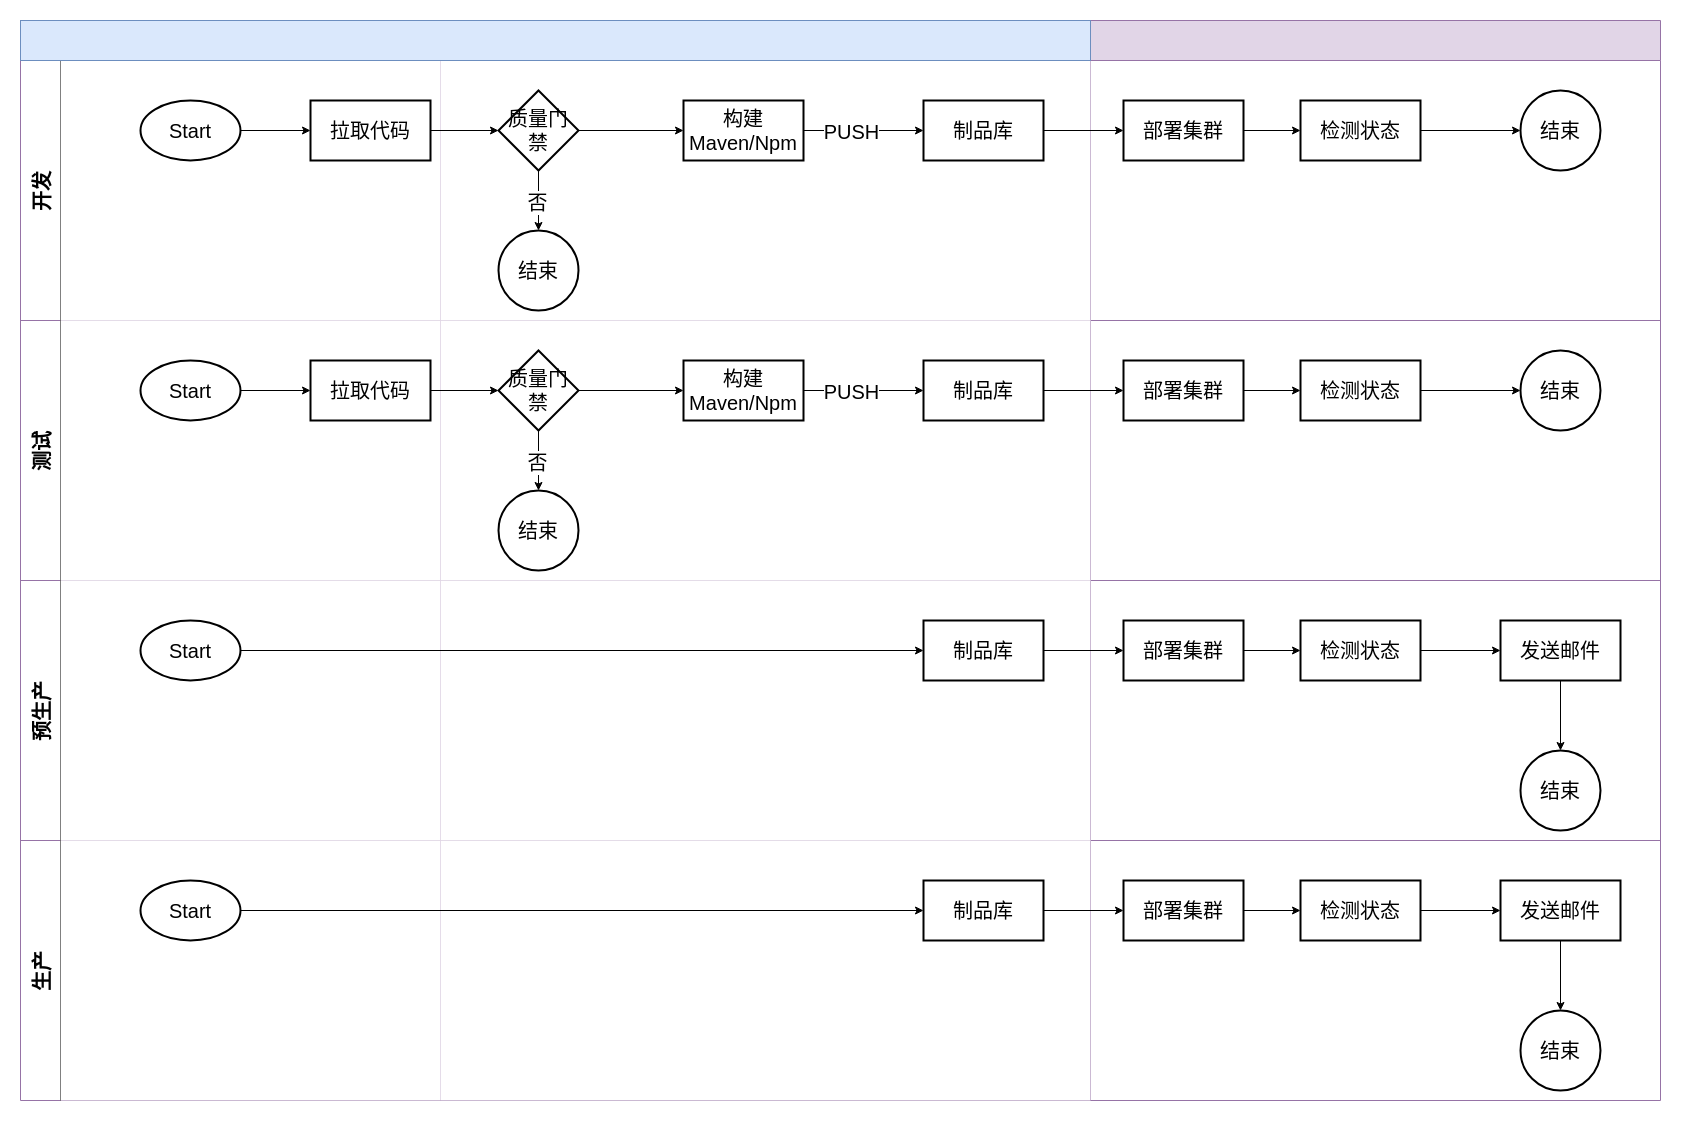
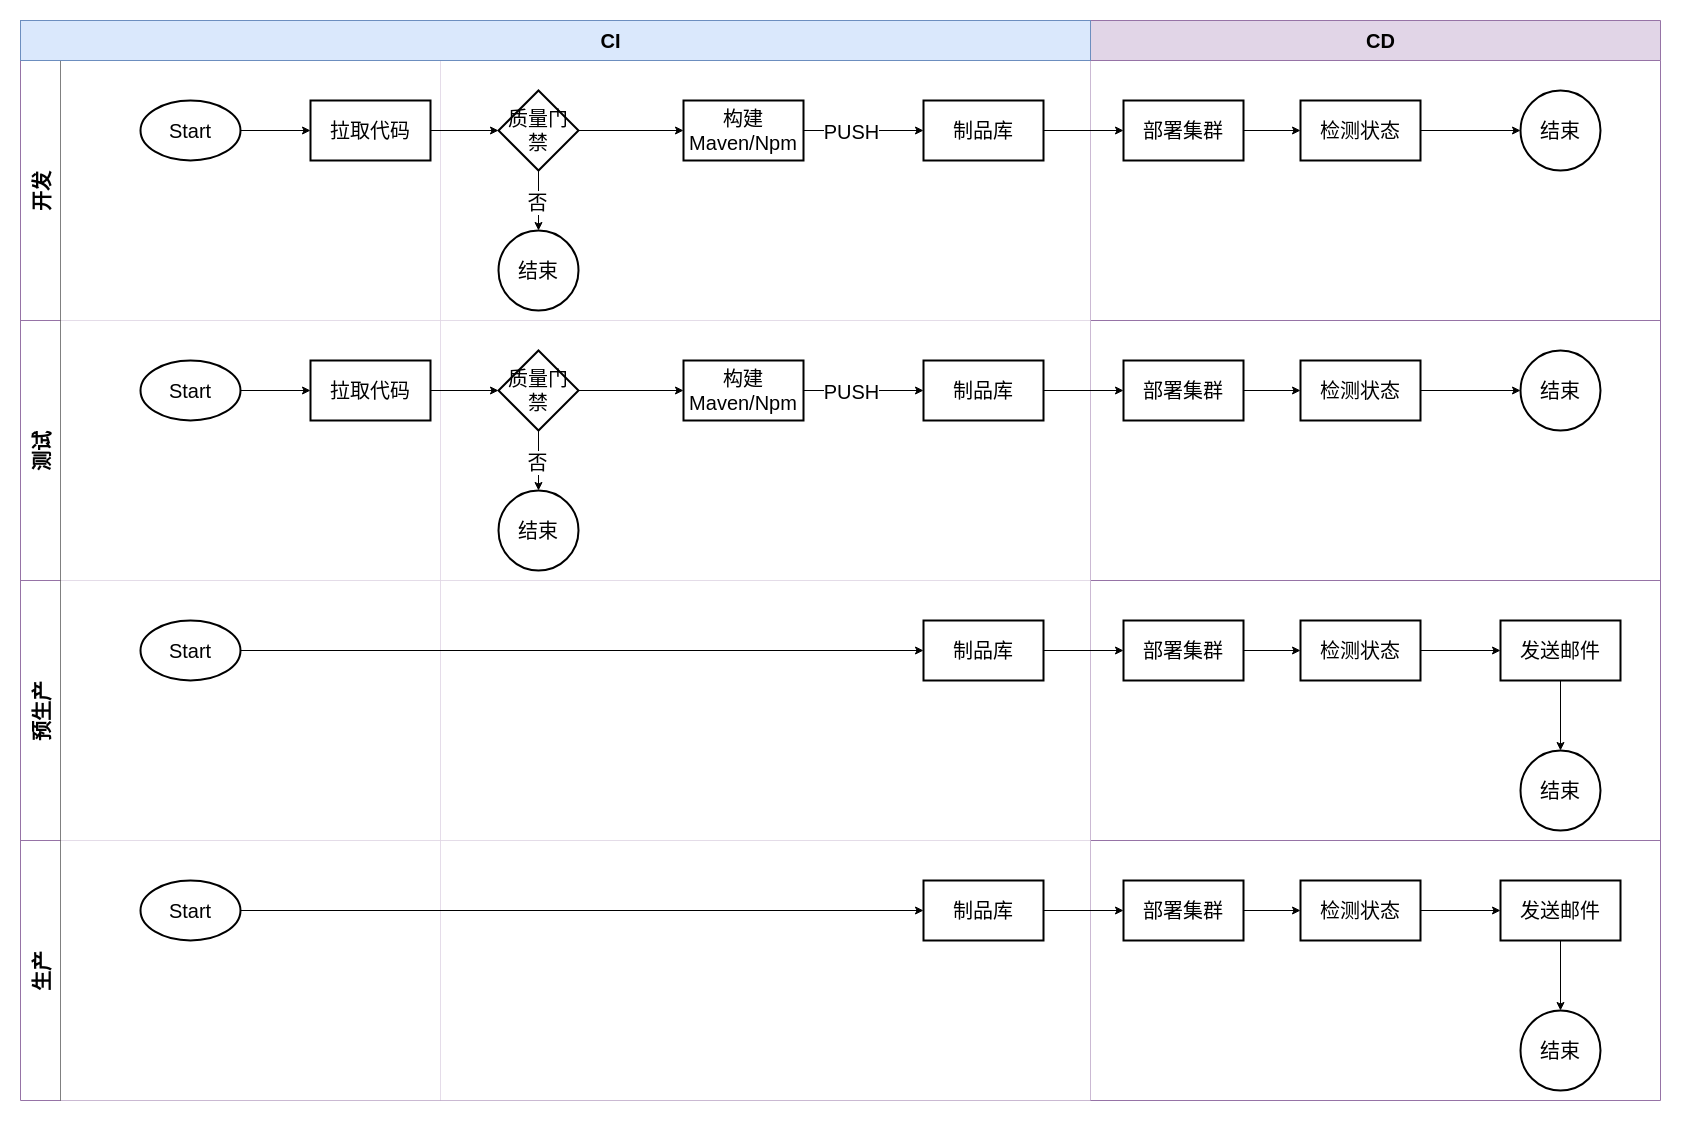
none -> (611, 41)
none -> (1381, 41)
